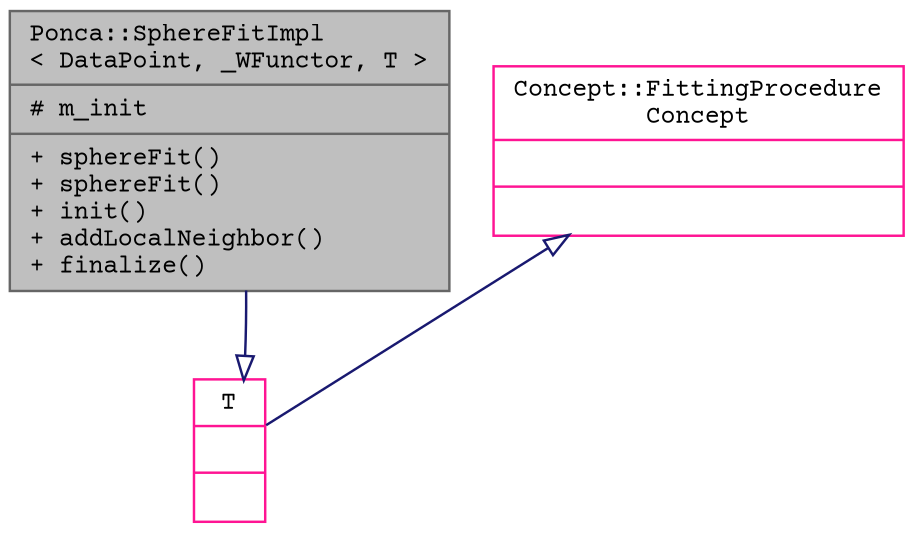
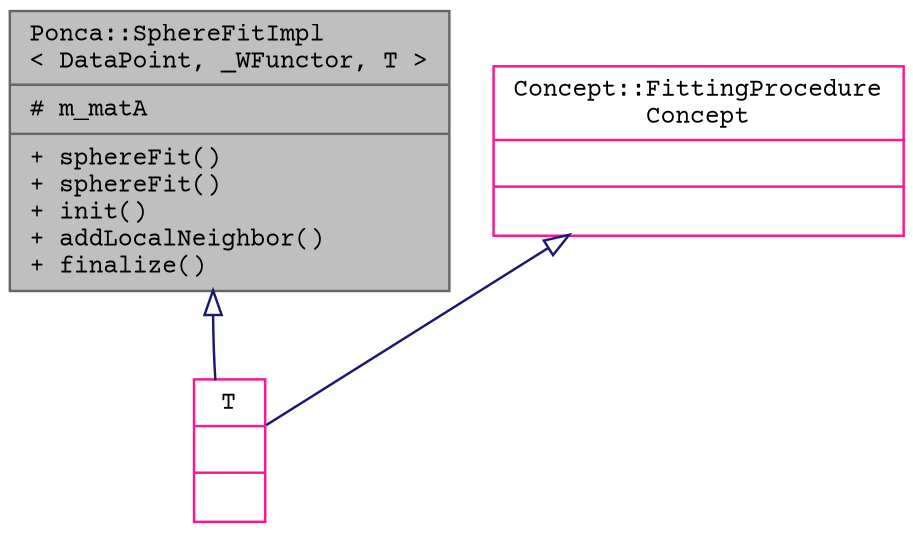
(90, 108) -> (90, 108)
(246, 323) -> (214, 348)
